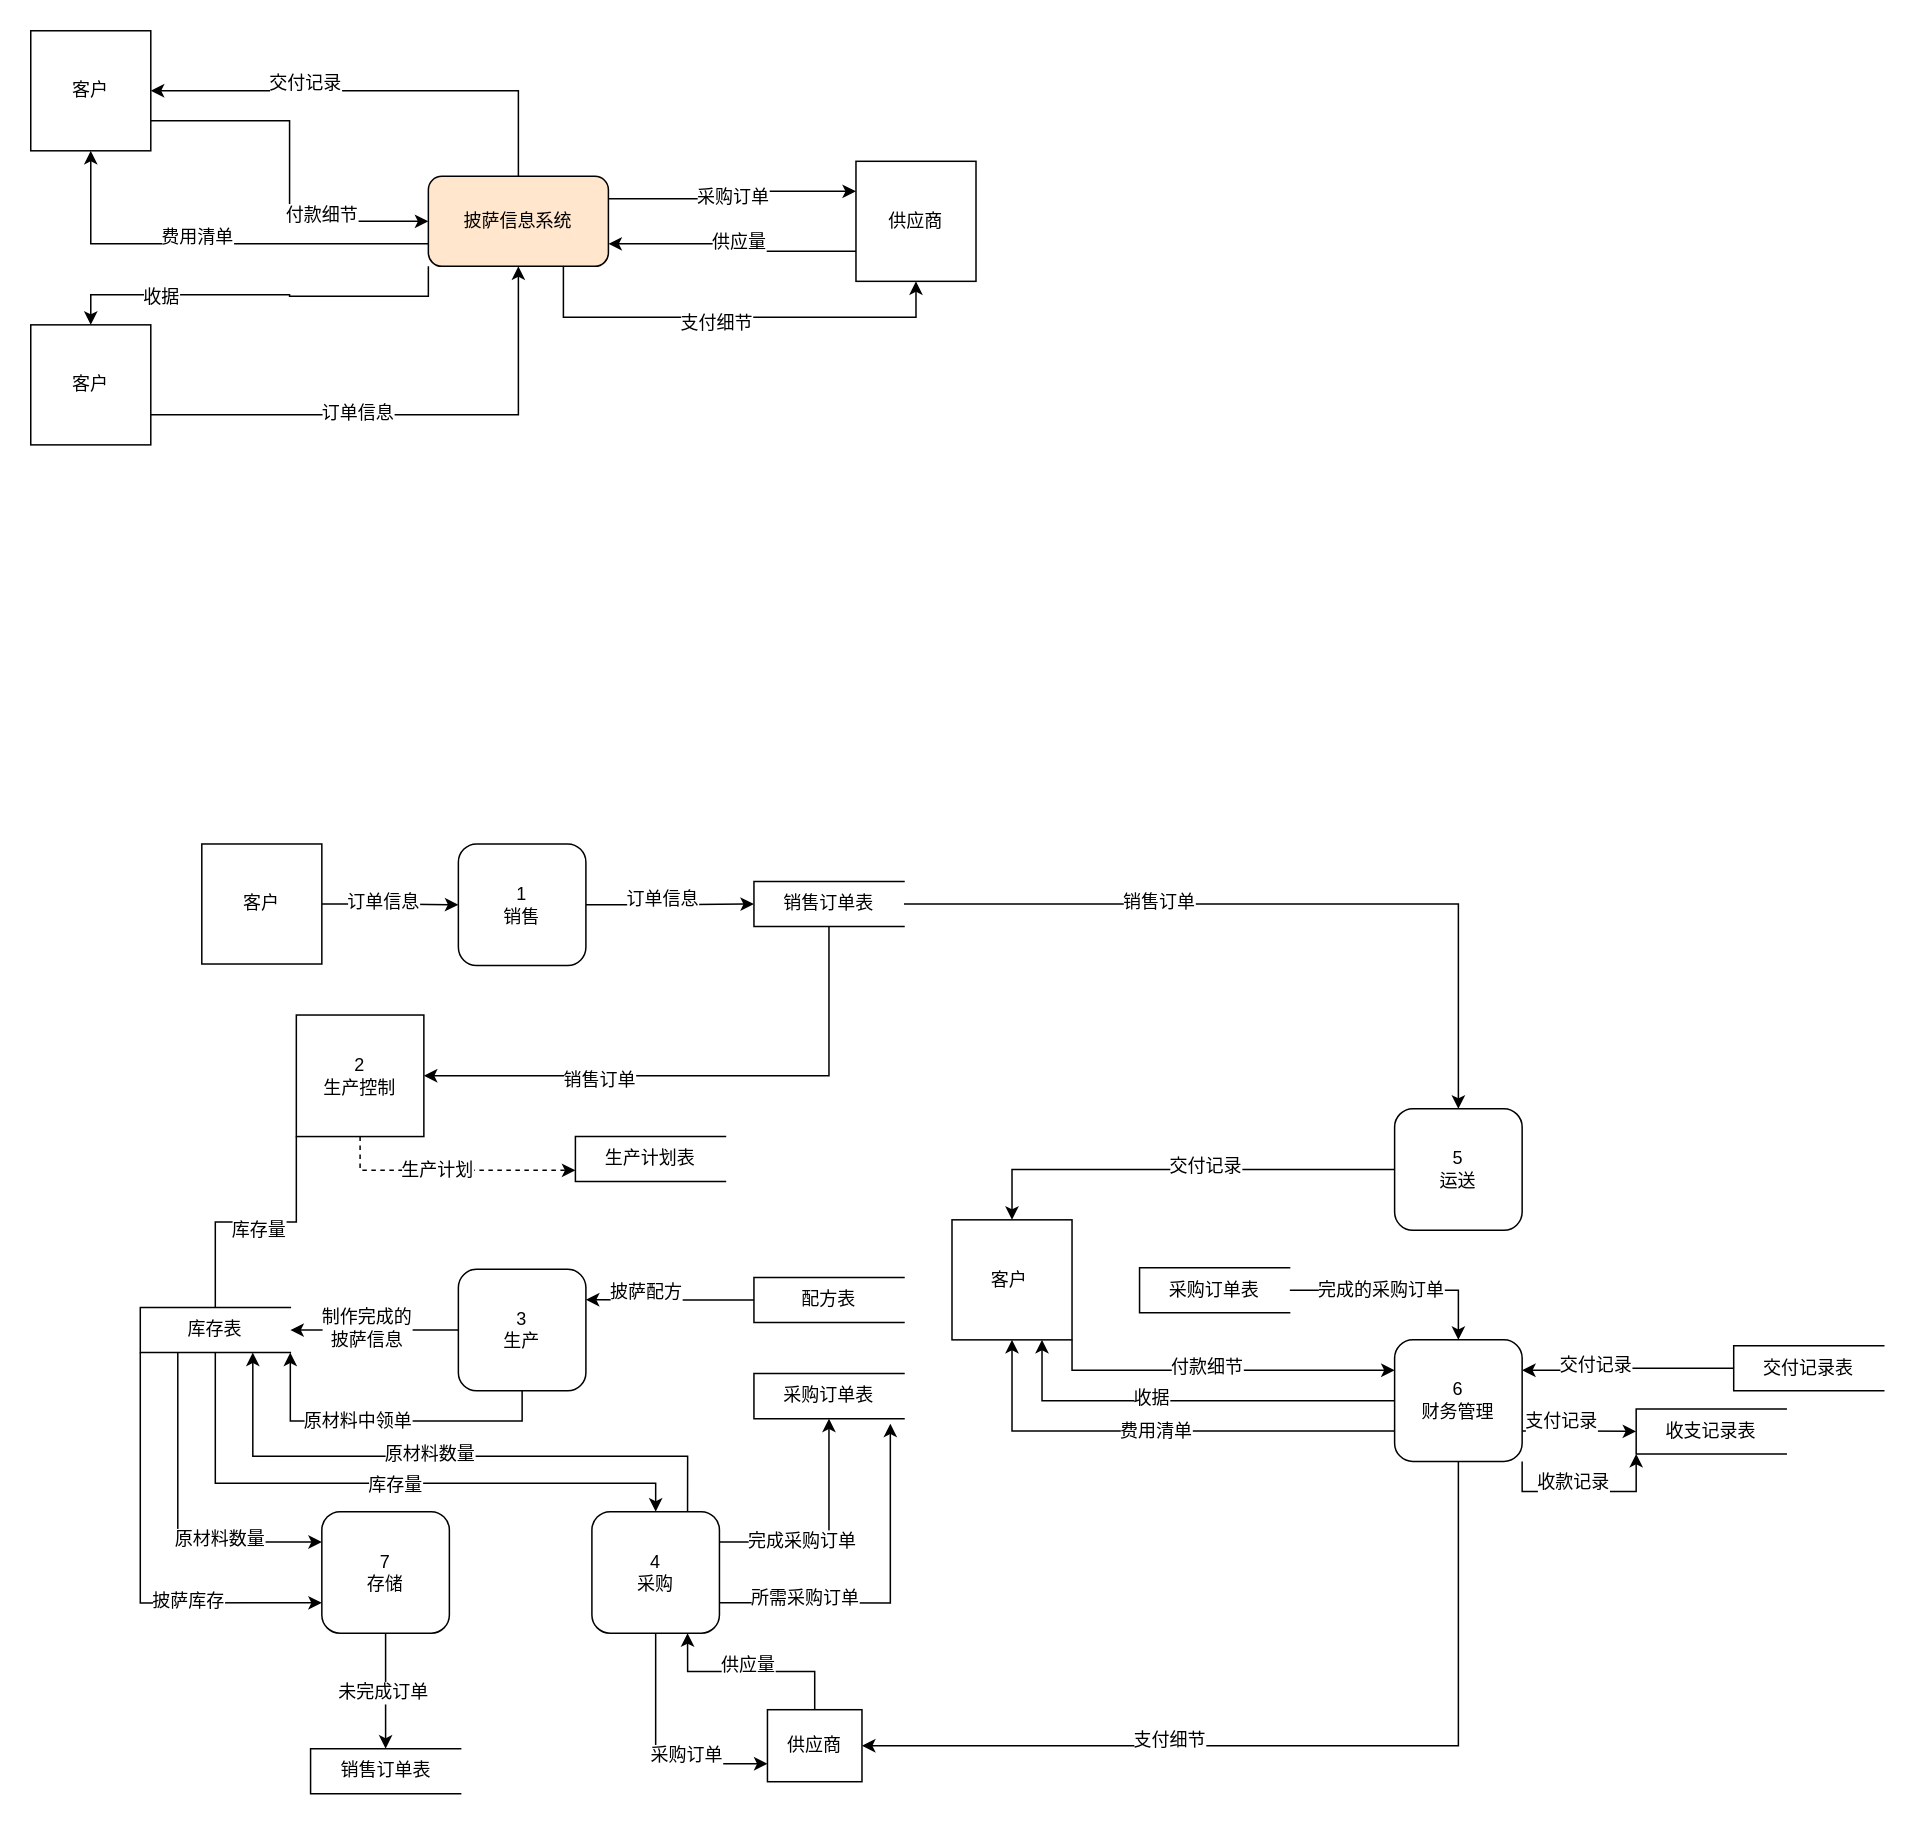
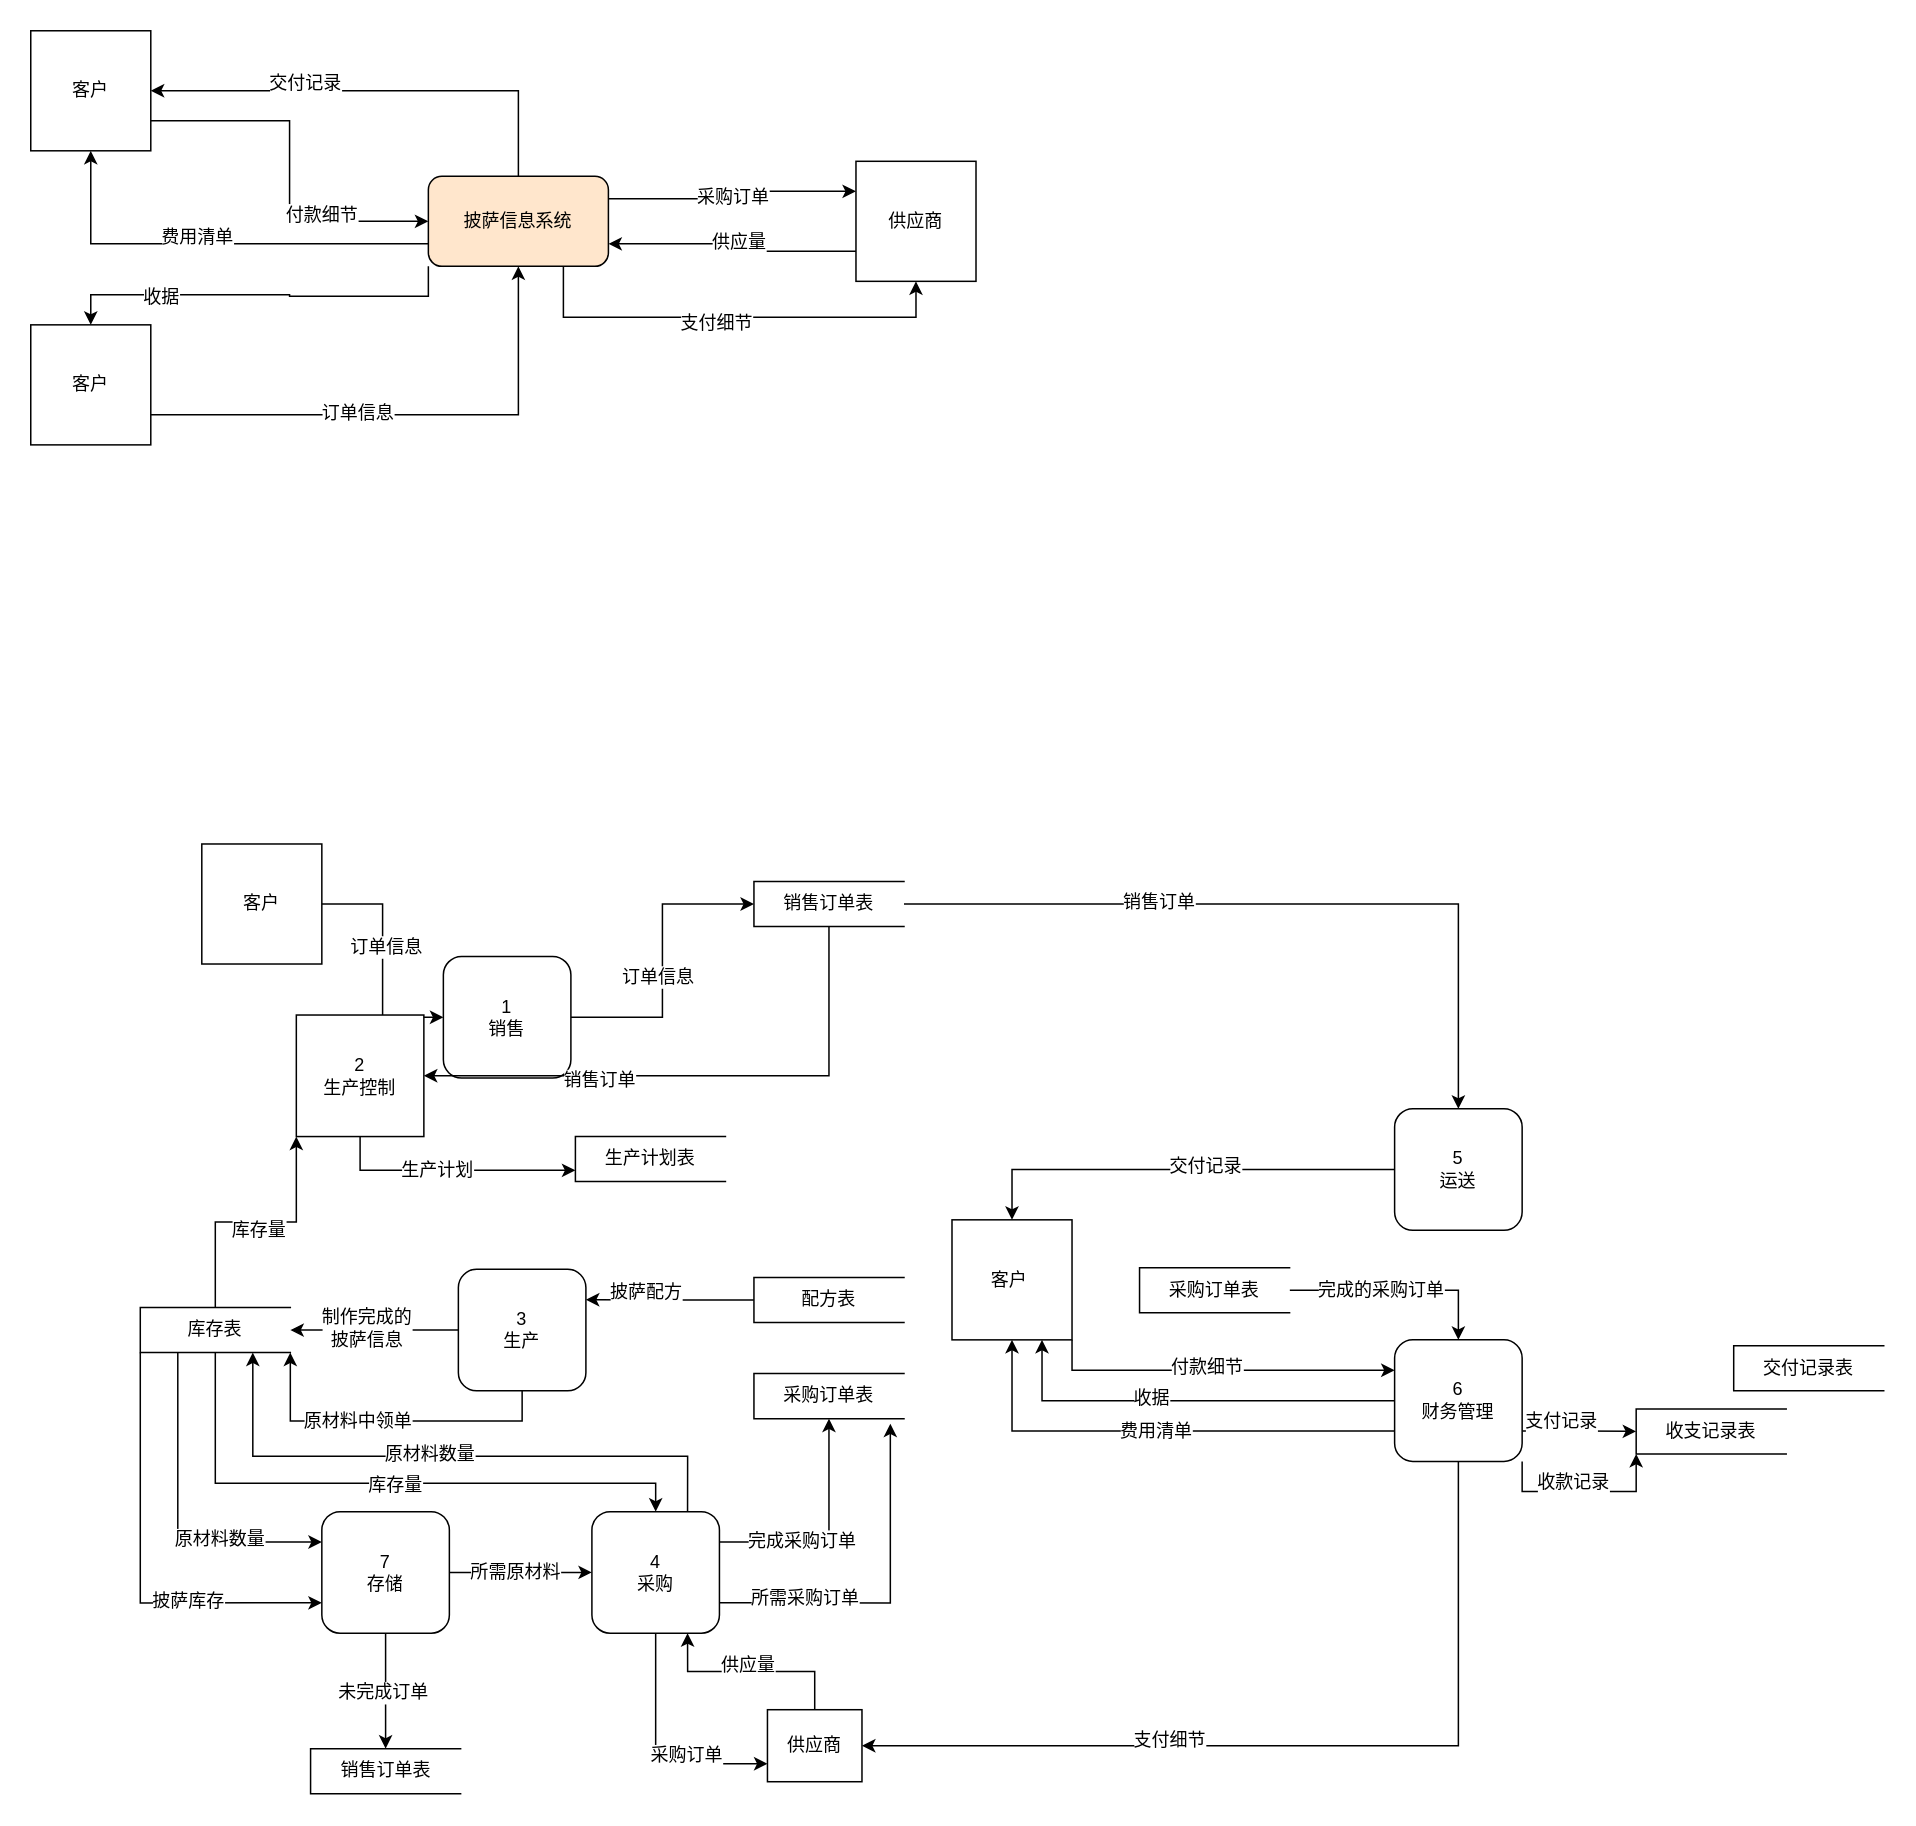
(522, 905) -> (507, 1017)
(296, 1143) -> (296, 1148)
(516, 1170) -> (516, 1170)
(1630, 1368) -> none
none -> (516, 1572)
